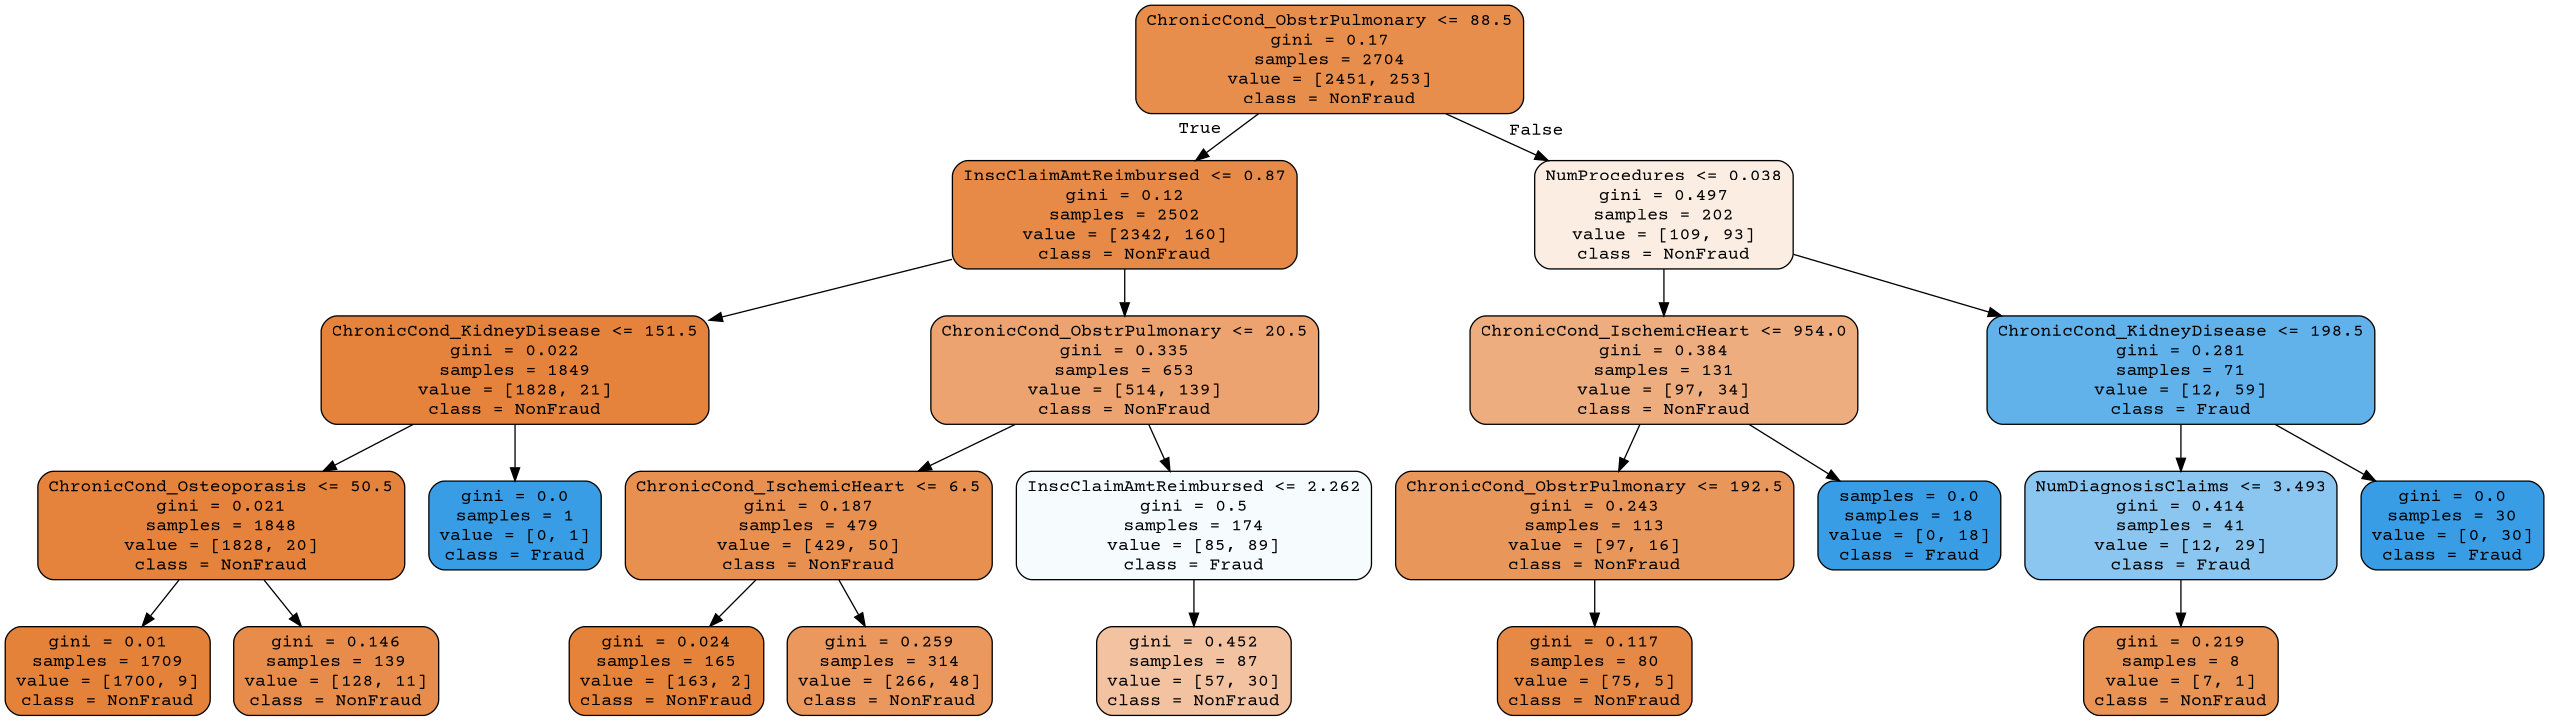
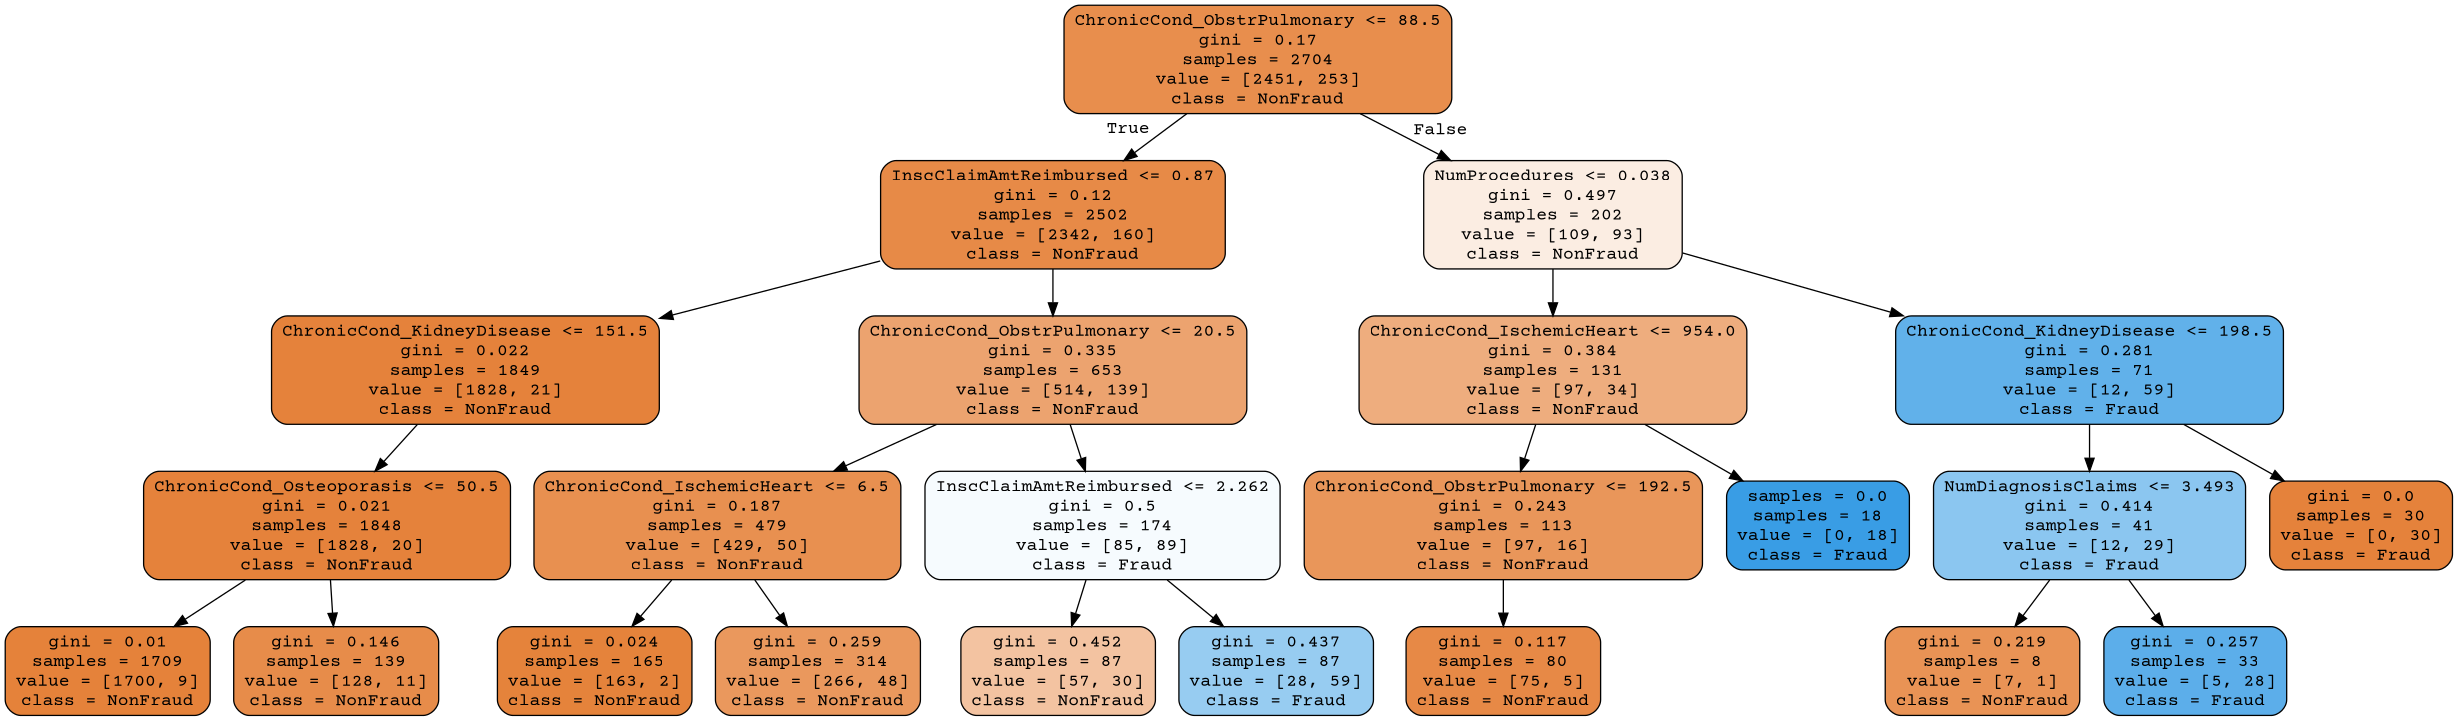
(515, 525) -> none
(2452, 525) -> (2361, 525)
none -> (1276, 671)
none -> (2195, 671)
